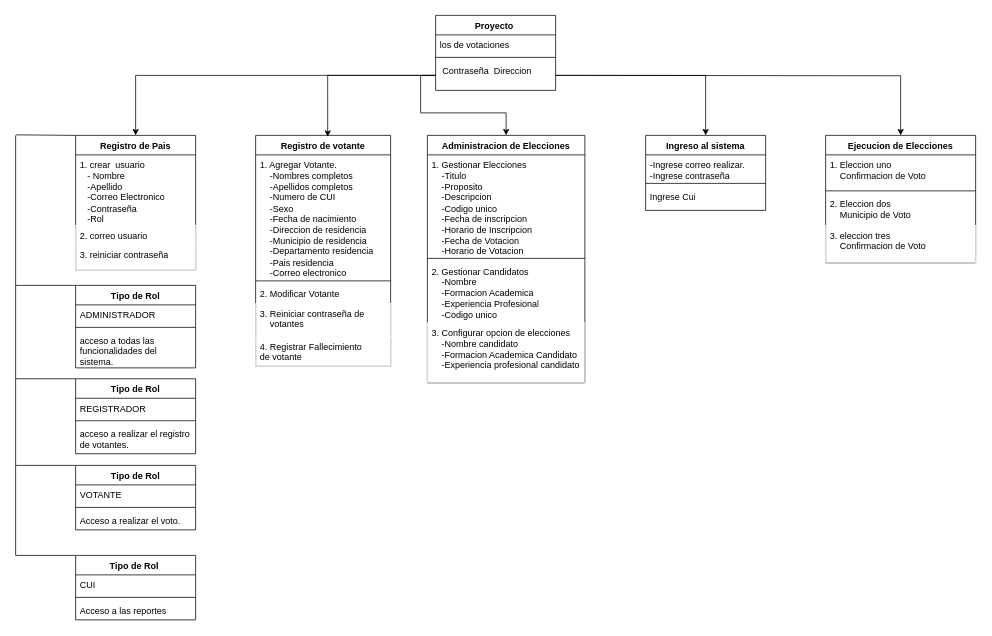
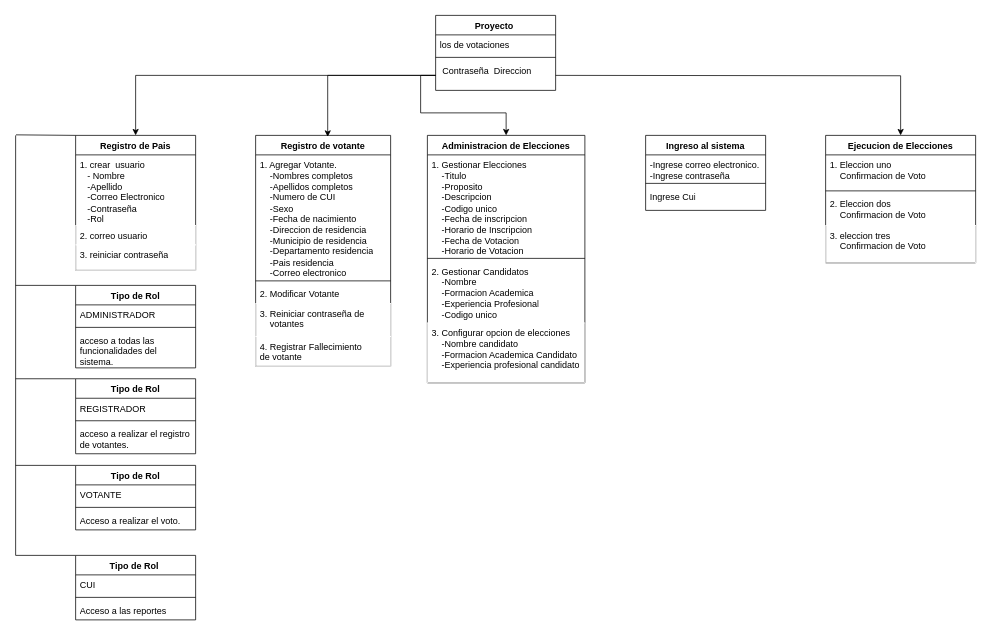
(705, 103) -> none
(706, 176) -> (706, 176)
(867, 210) -> (876, 210)
